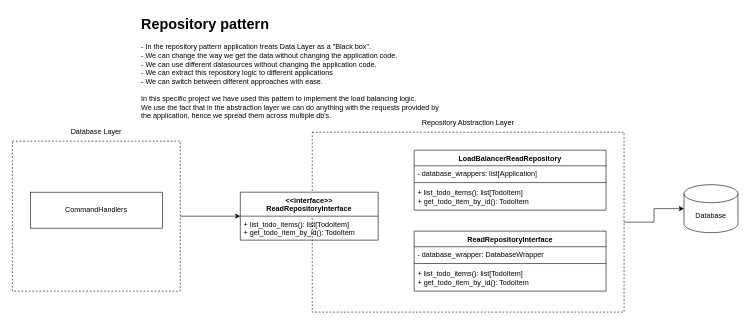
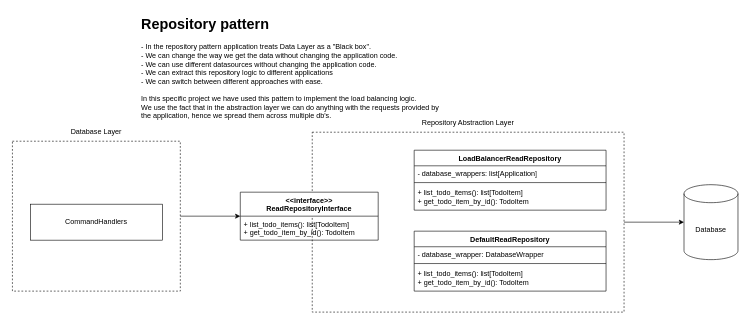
(711, 209) -> (711, 222)
(96, 210) -> (96, 222)
(510, 240) -> (510, 240)
